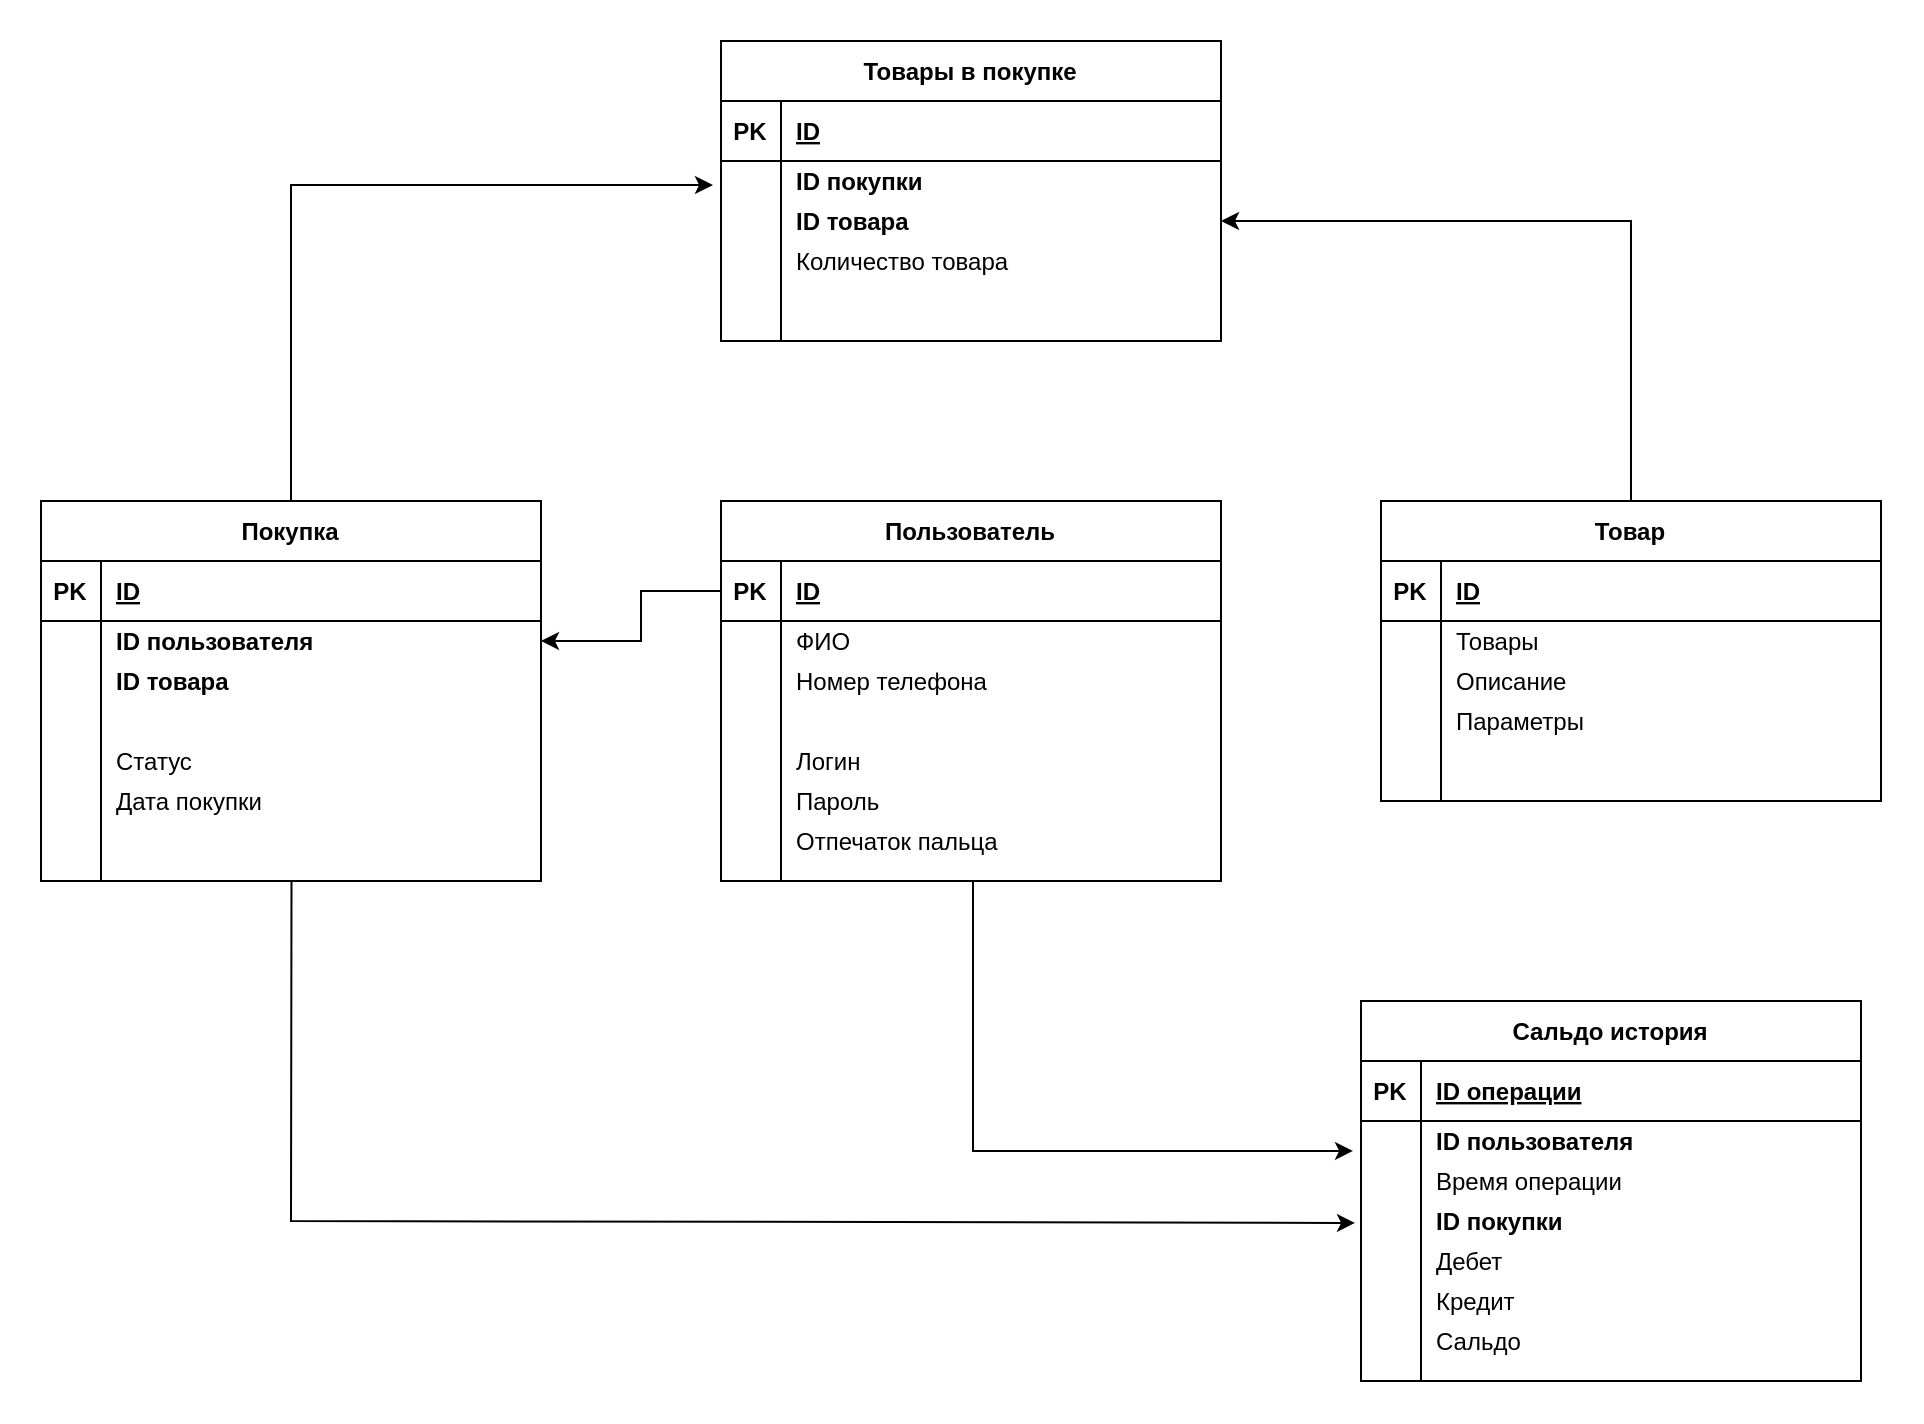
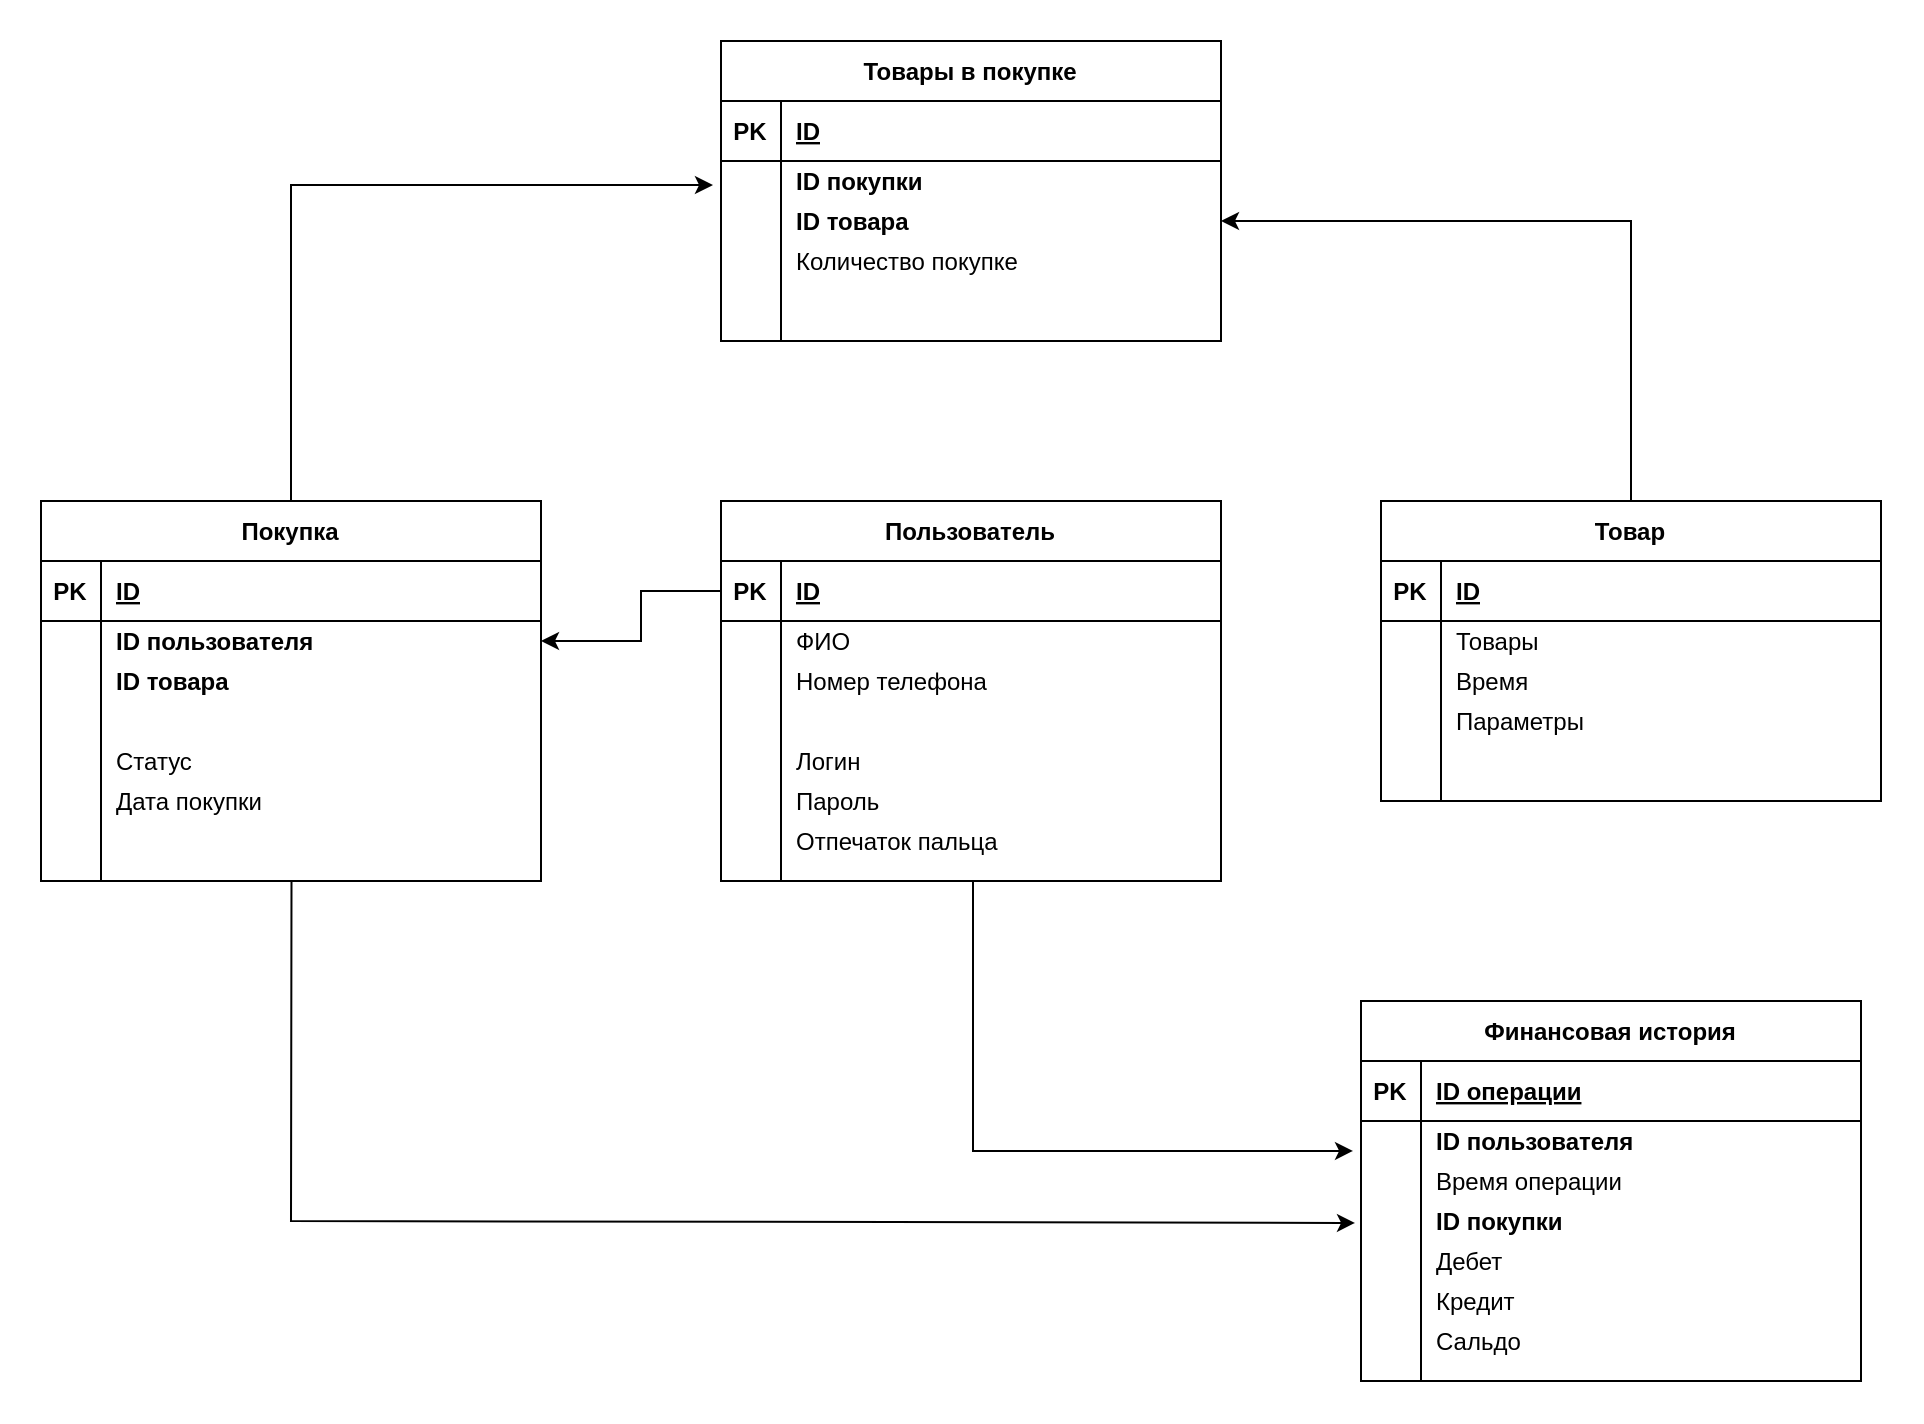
(907, 262) -> (914, 262)
(1510, 682) -> (1490, 682)
(1610, 1032) -> (1610, 1032)
